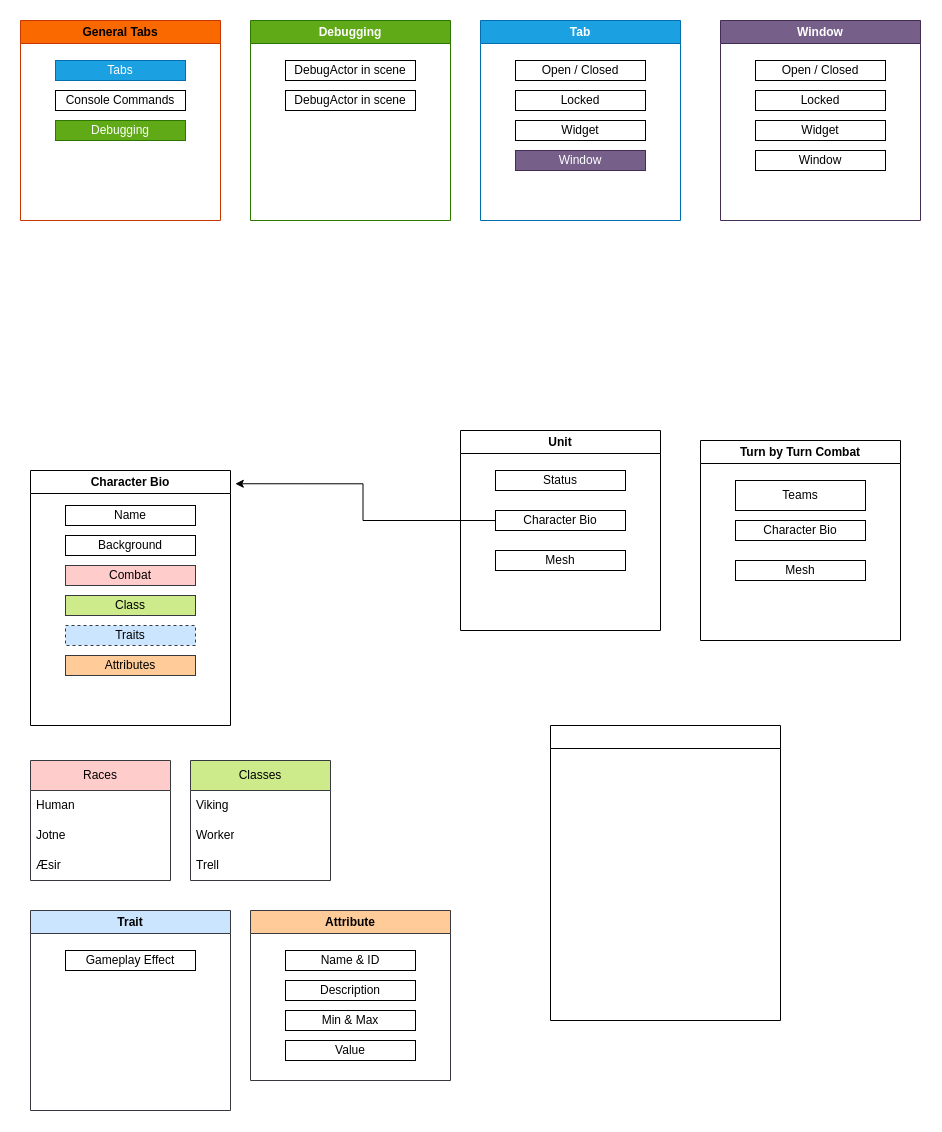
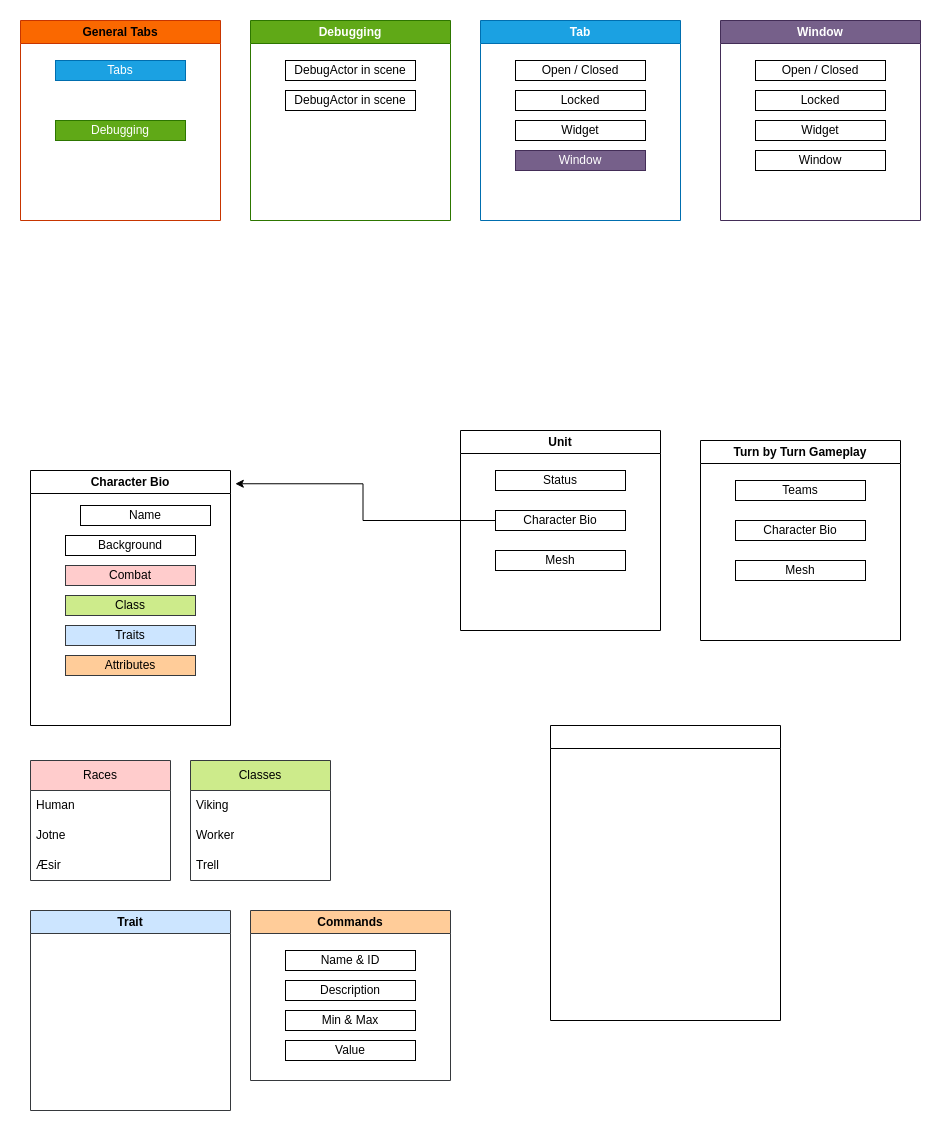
(121, 101) -> none
(801, 453) -> (801, 453)
(801, 496) -> (801, 491)
(131, 516) -> (146, 516)
(131, 636) -> (131, 636)
(351, 923) -> (351, 923)
(131, 961) -> none
